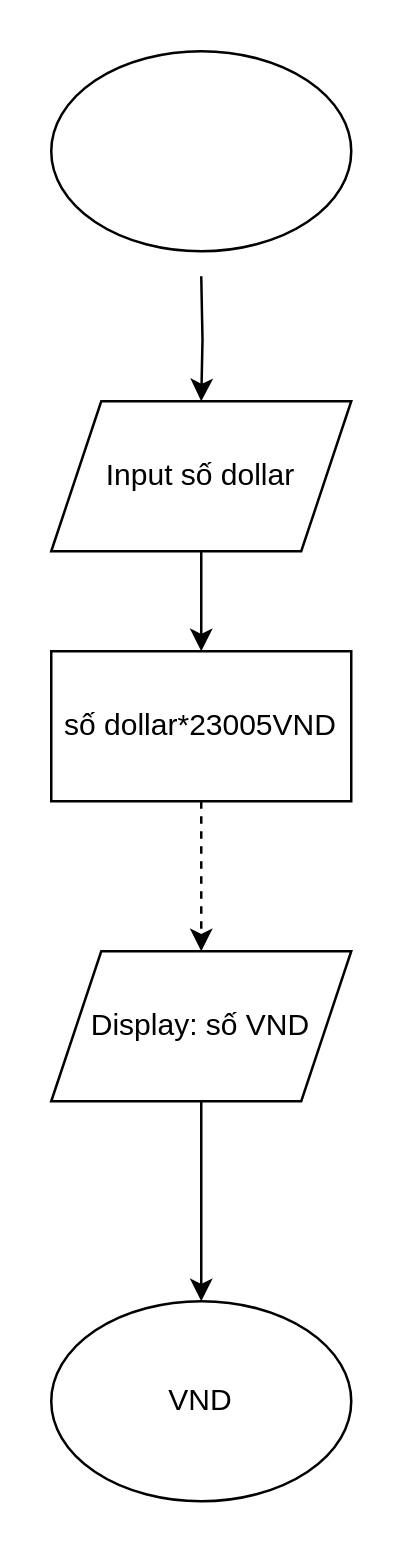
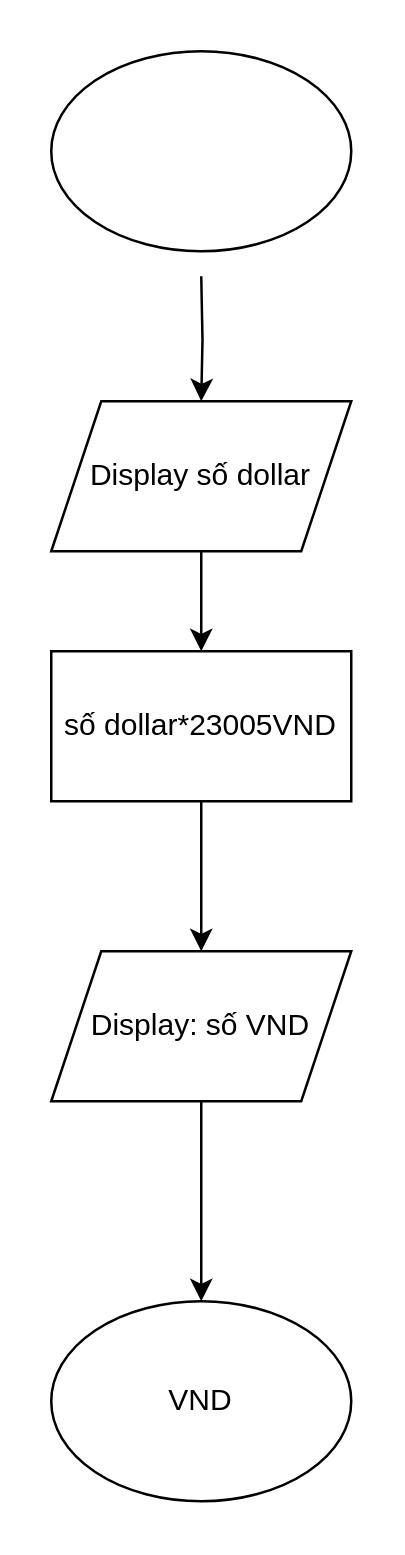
(201, 476) -> (201, 476)
(201, 871) -> (201, 871)
